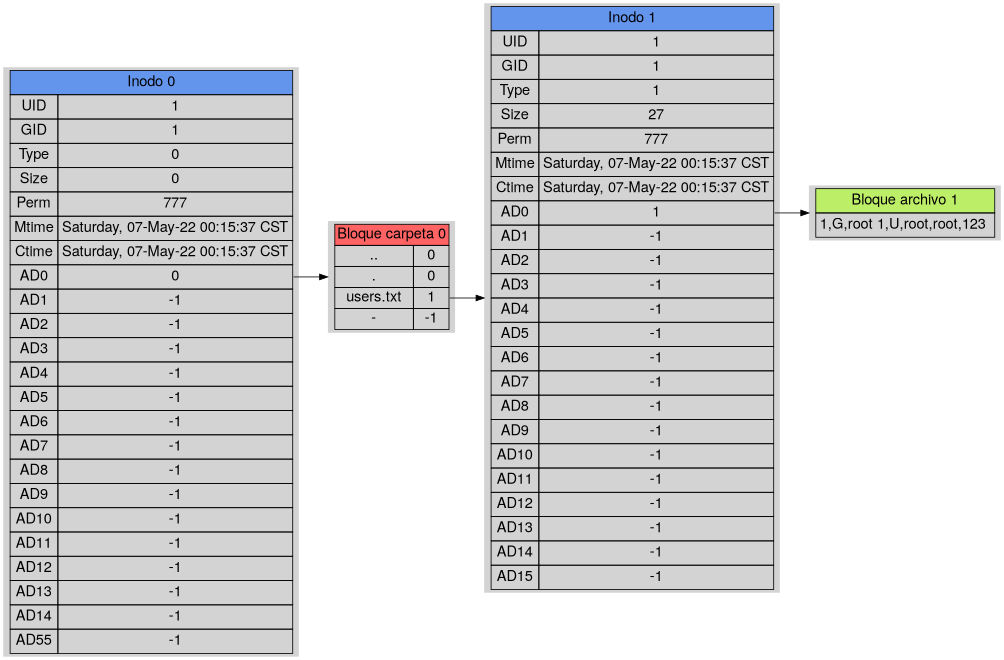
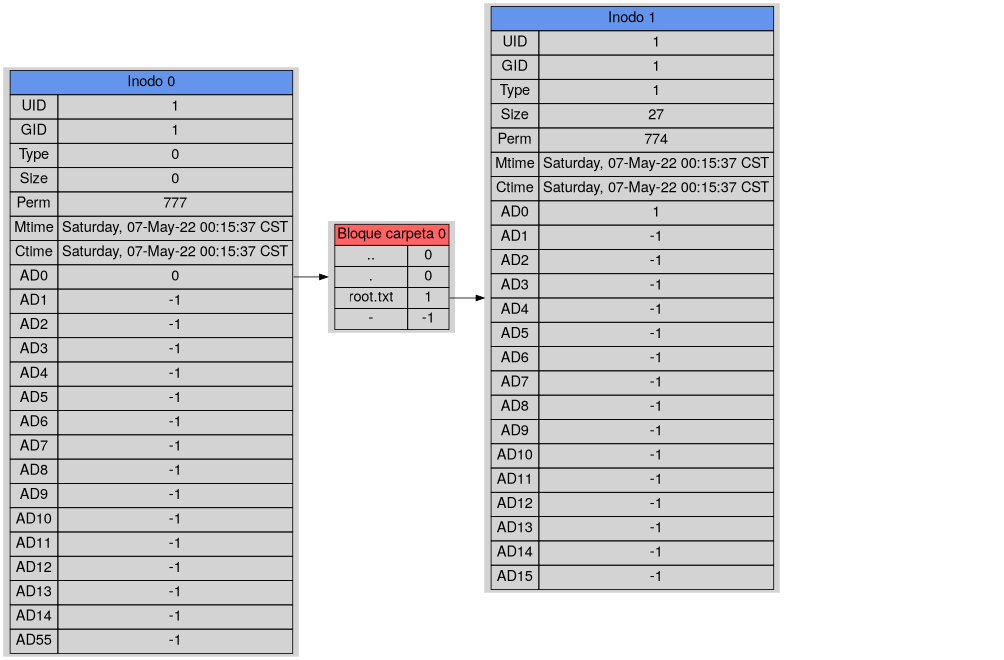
(656, 139) -> (656, 139)
(905, 213) -> none
(374, 297) -> (371, 297)
